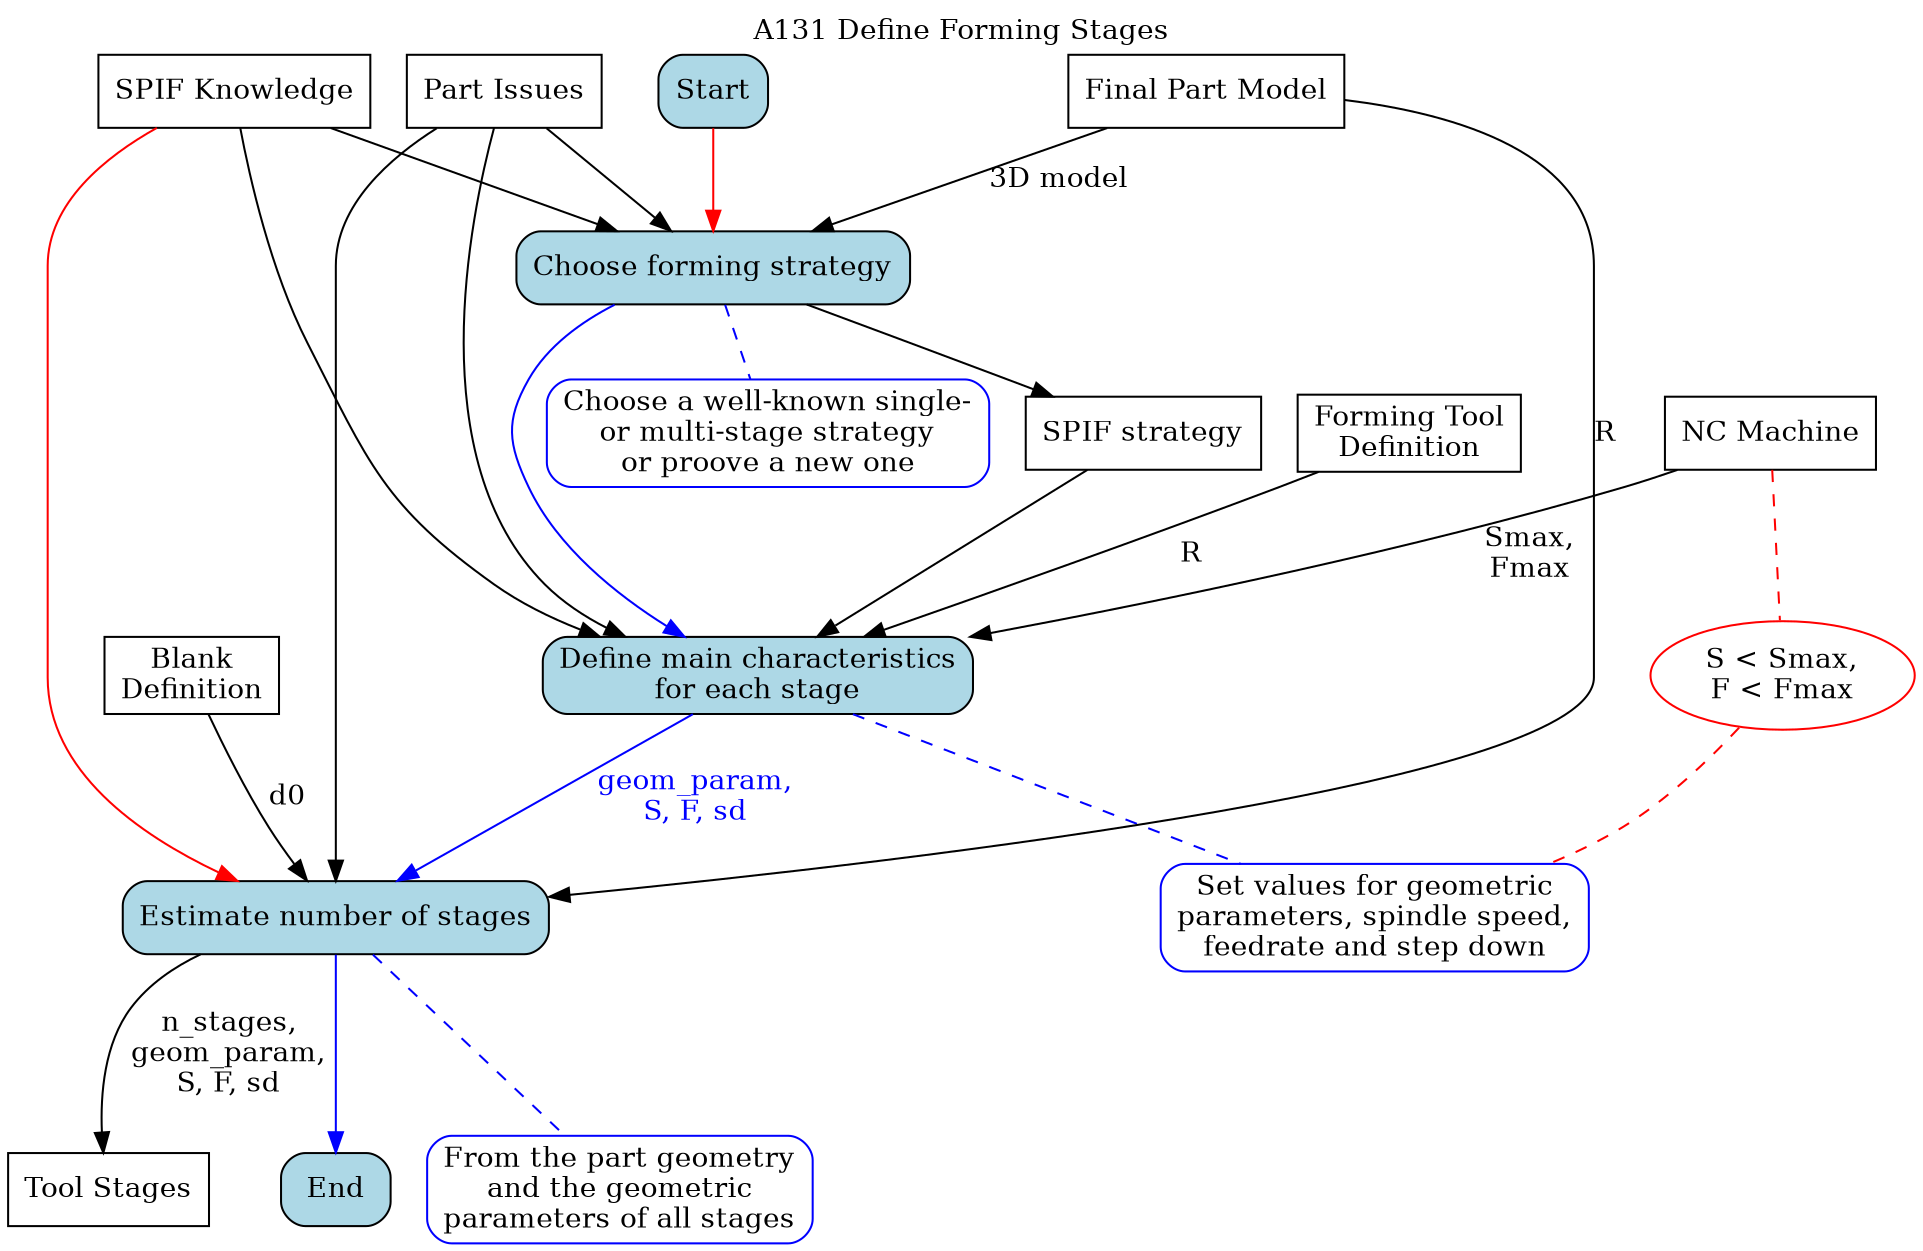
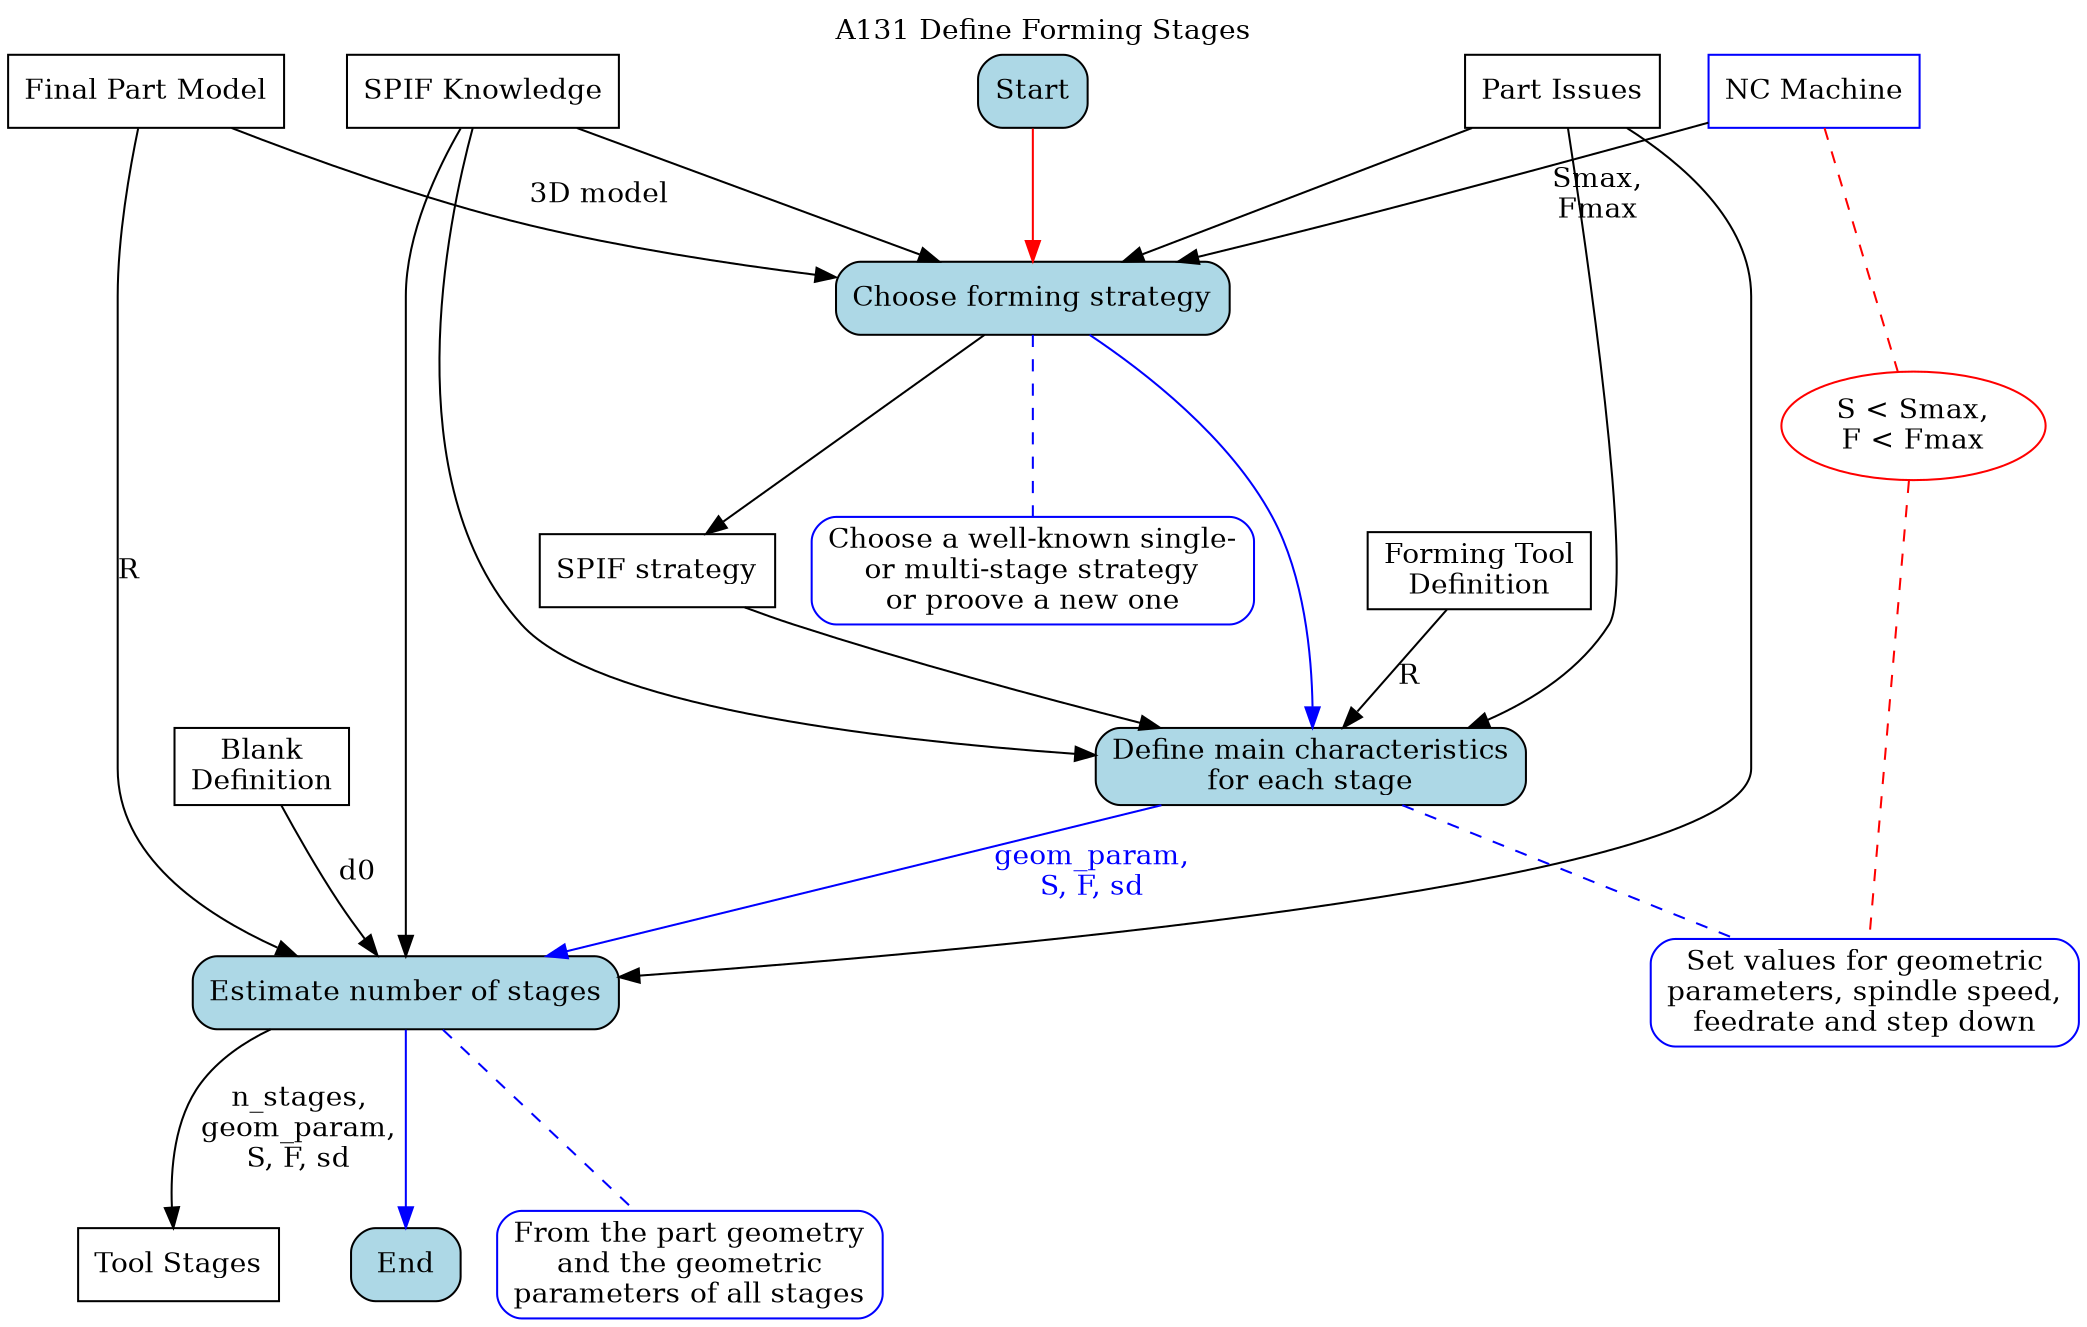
(1770, 433) -> (1814, 91)
(48, 516) -> (406, 527)
(1336, 561) -> (1454, 192)
